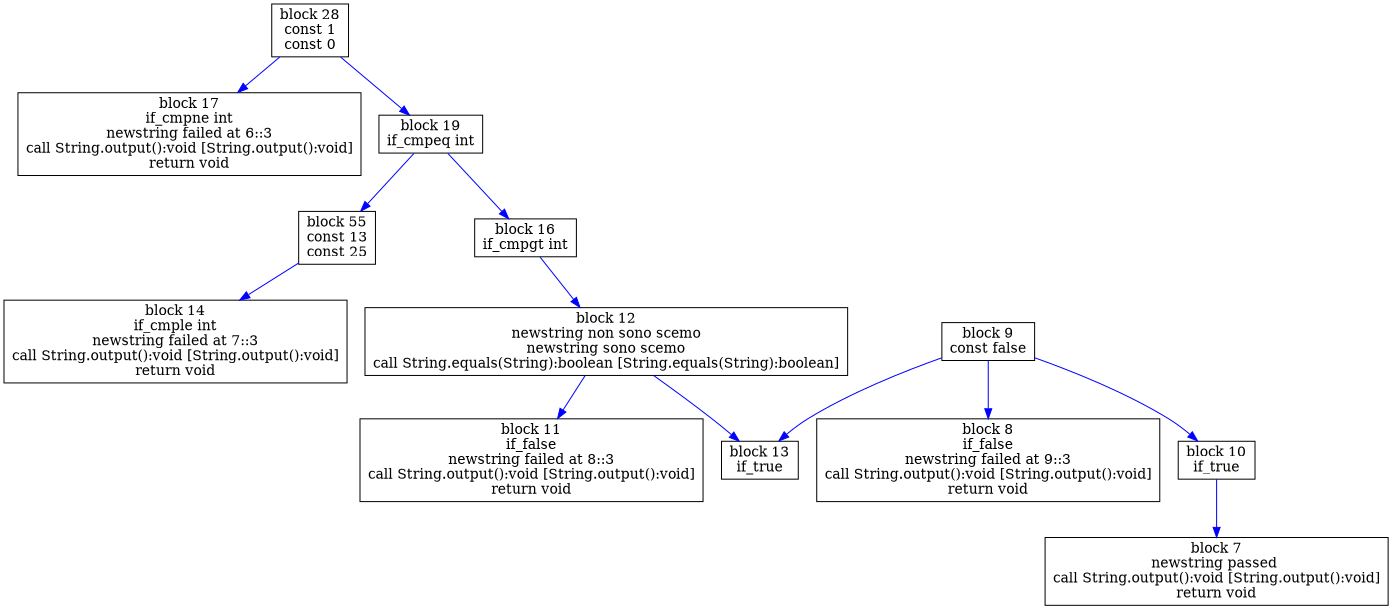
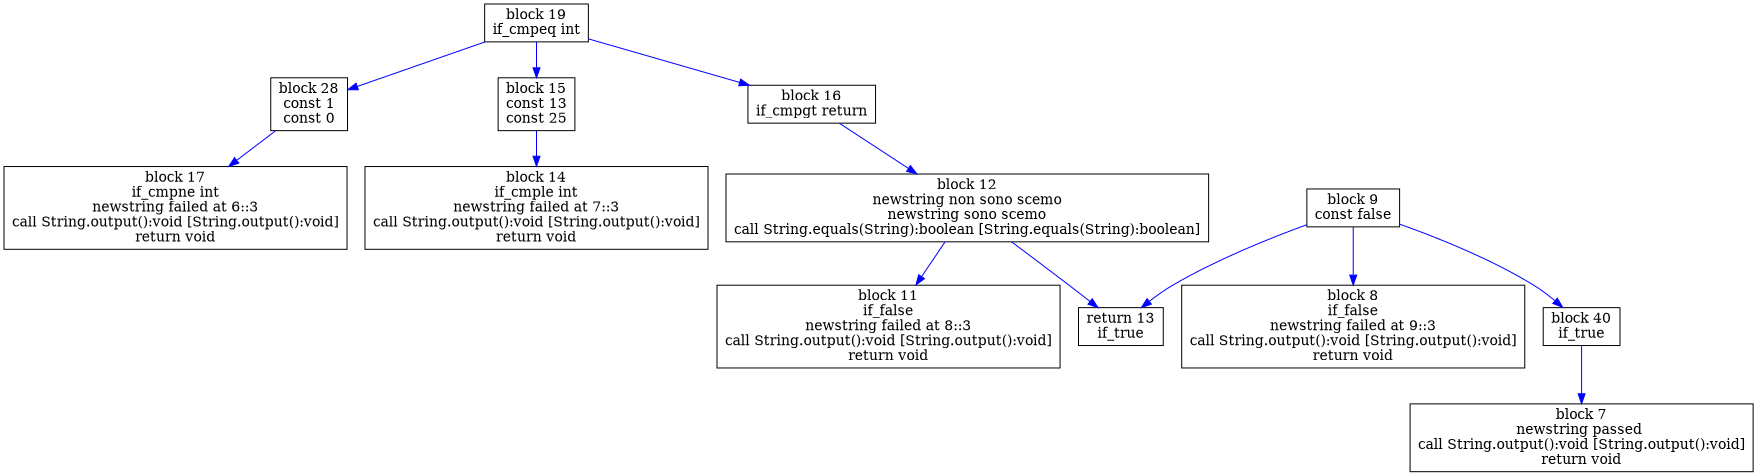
(371, 83) -> (421, 64)
(337, 238) -> (537, 104)
(526, 238) -> (812, 104)
(760, 460) -> (1121, 327)
(1217, 460) -> (1582, 327)
